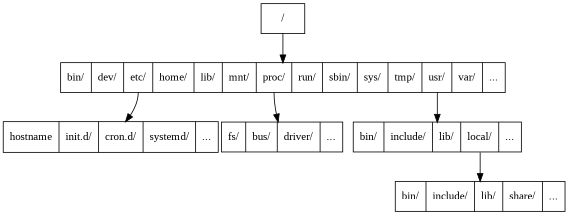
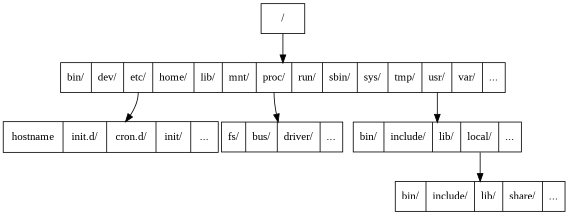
(169, 137) -> (173, 137)
